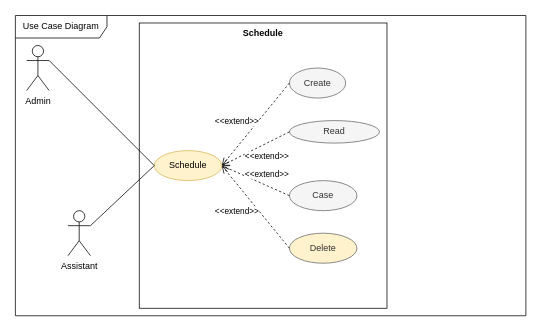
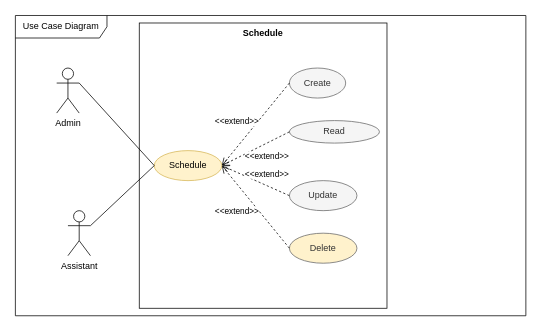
(38, 68) -> (68, 90)
(323, 195) -> (323, 195)
